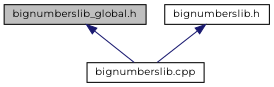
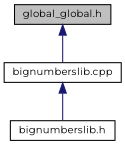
(75, 15) -> (63, 15)
(177, 47) -> (63, 107)
